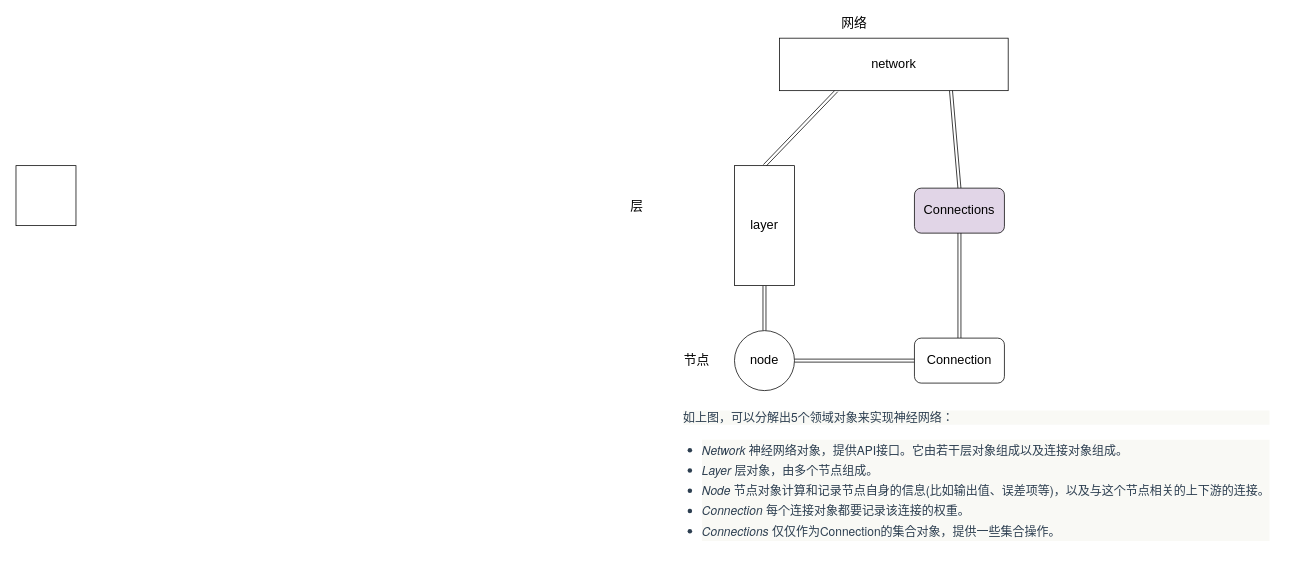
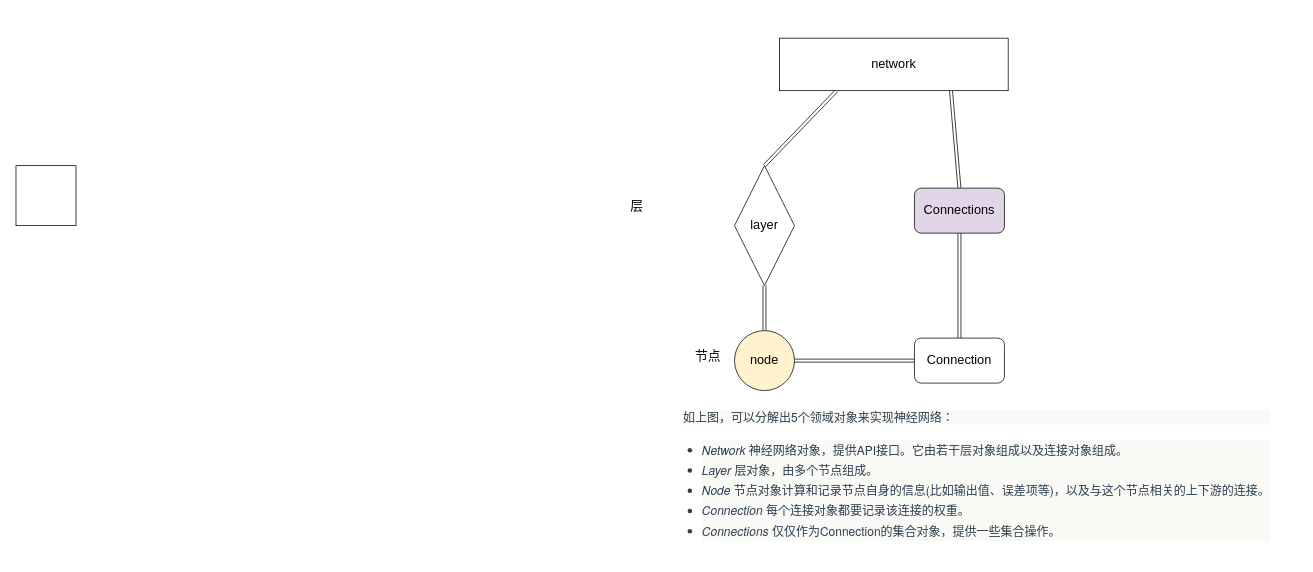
(855, 23) -> none
(765, 225) -> (765, 225)
(697, 360) -> (708, 357)
(765, 360) -> (765, 360)
